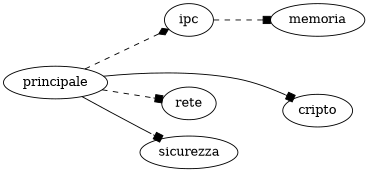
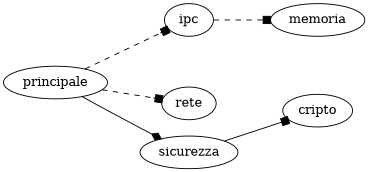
(122, 52) -> (122, 52)
(196, 74) -> (252, 132)
(117, 115) -> (117, 115)
